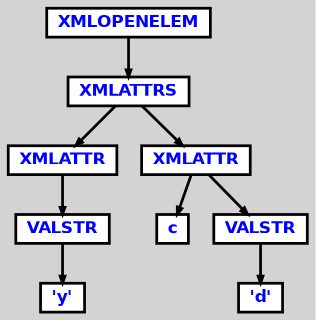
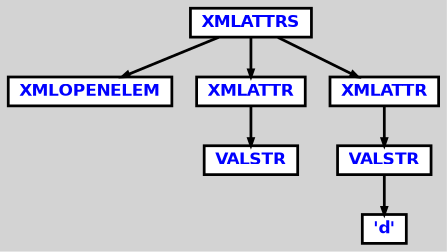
(129, 54) -> (174, 56)
(173, 229) -> none
(63, 298) -> none
